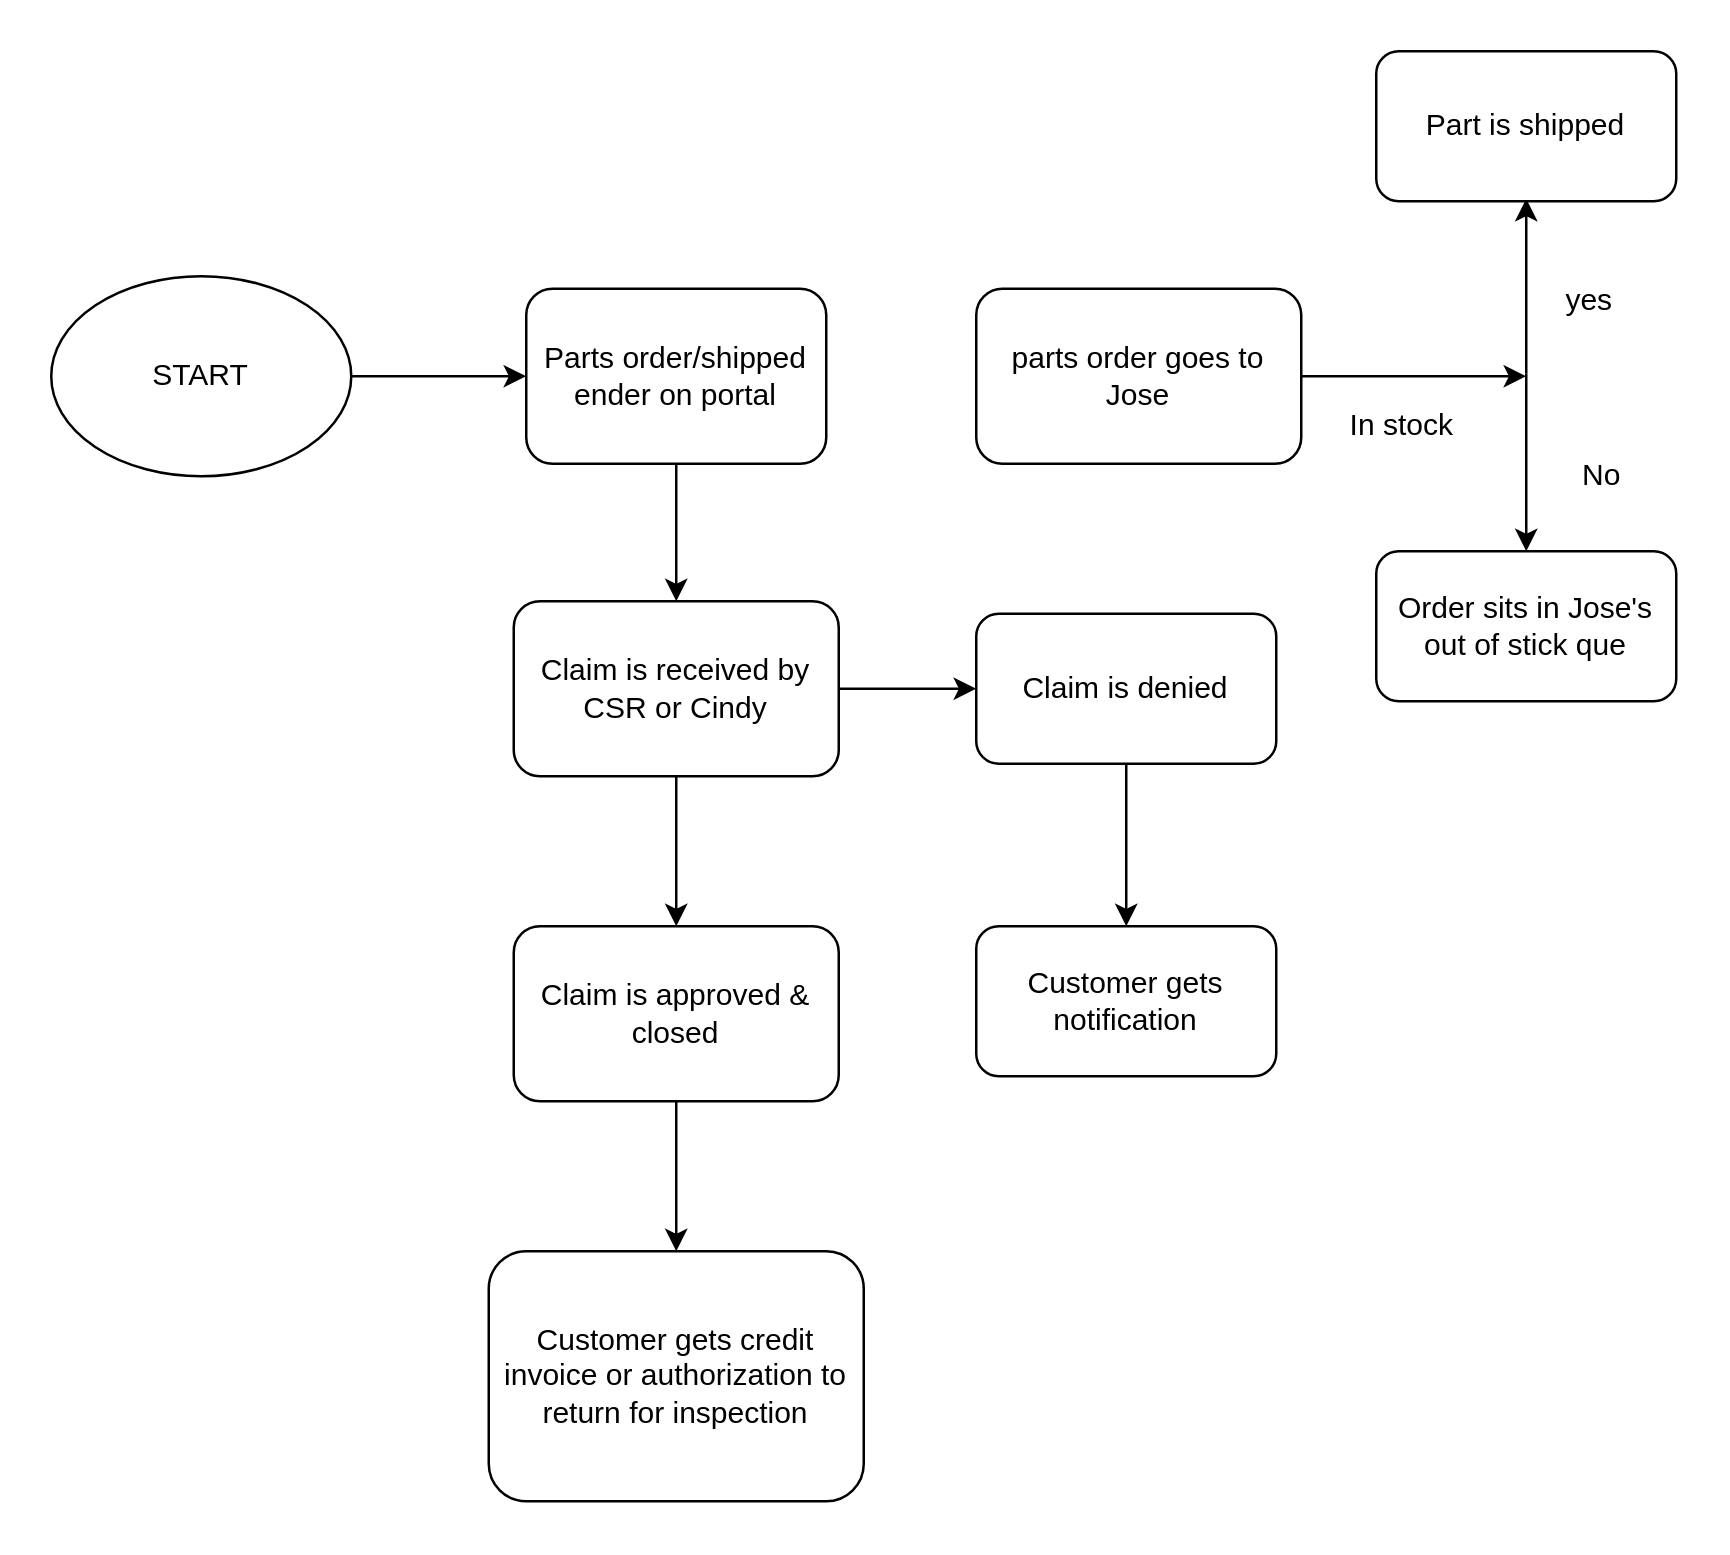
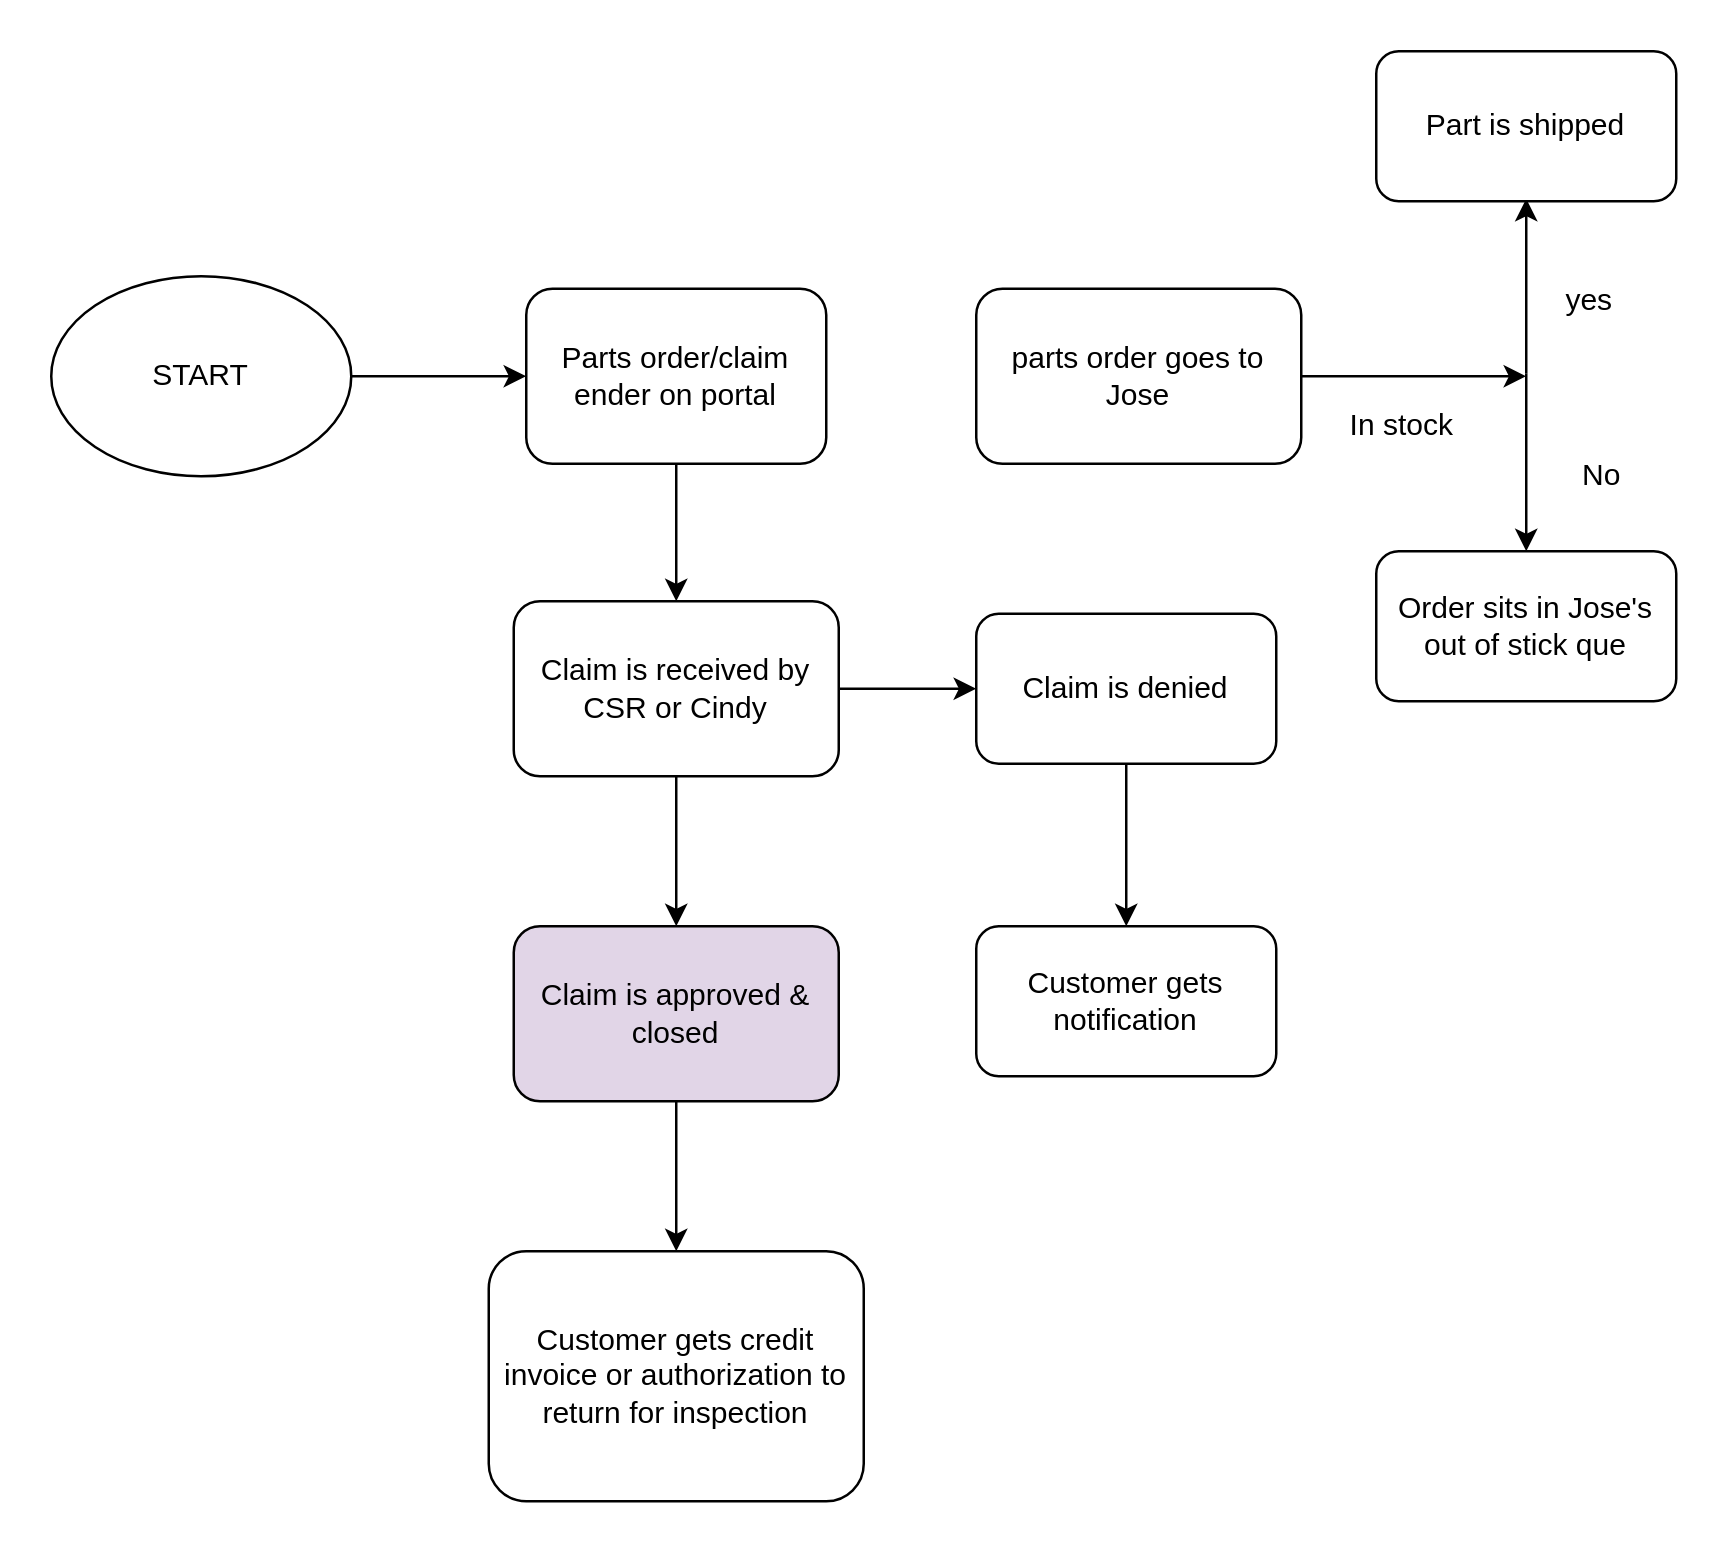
(676, 376) -> (676, 376)
(676, 1014) -> (676, 1014)
